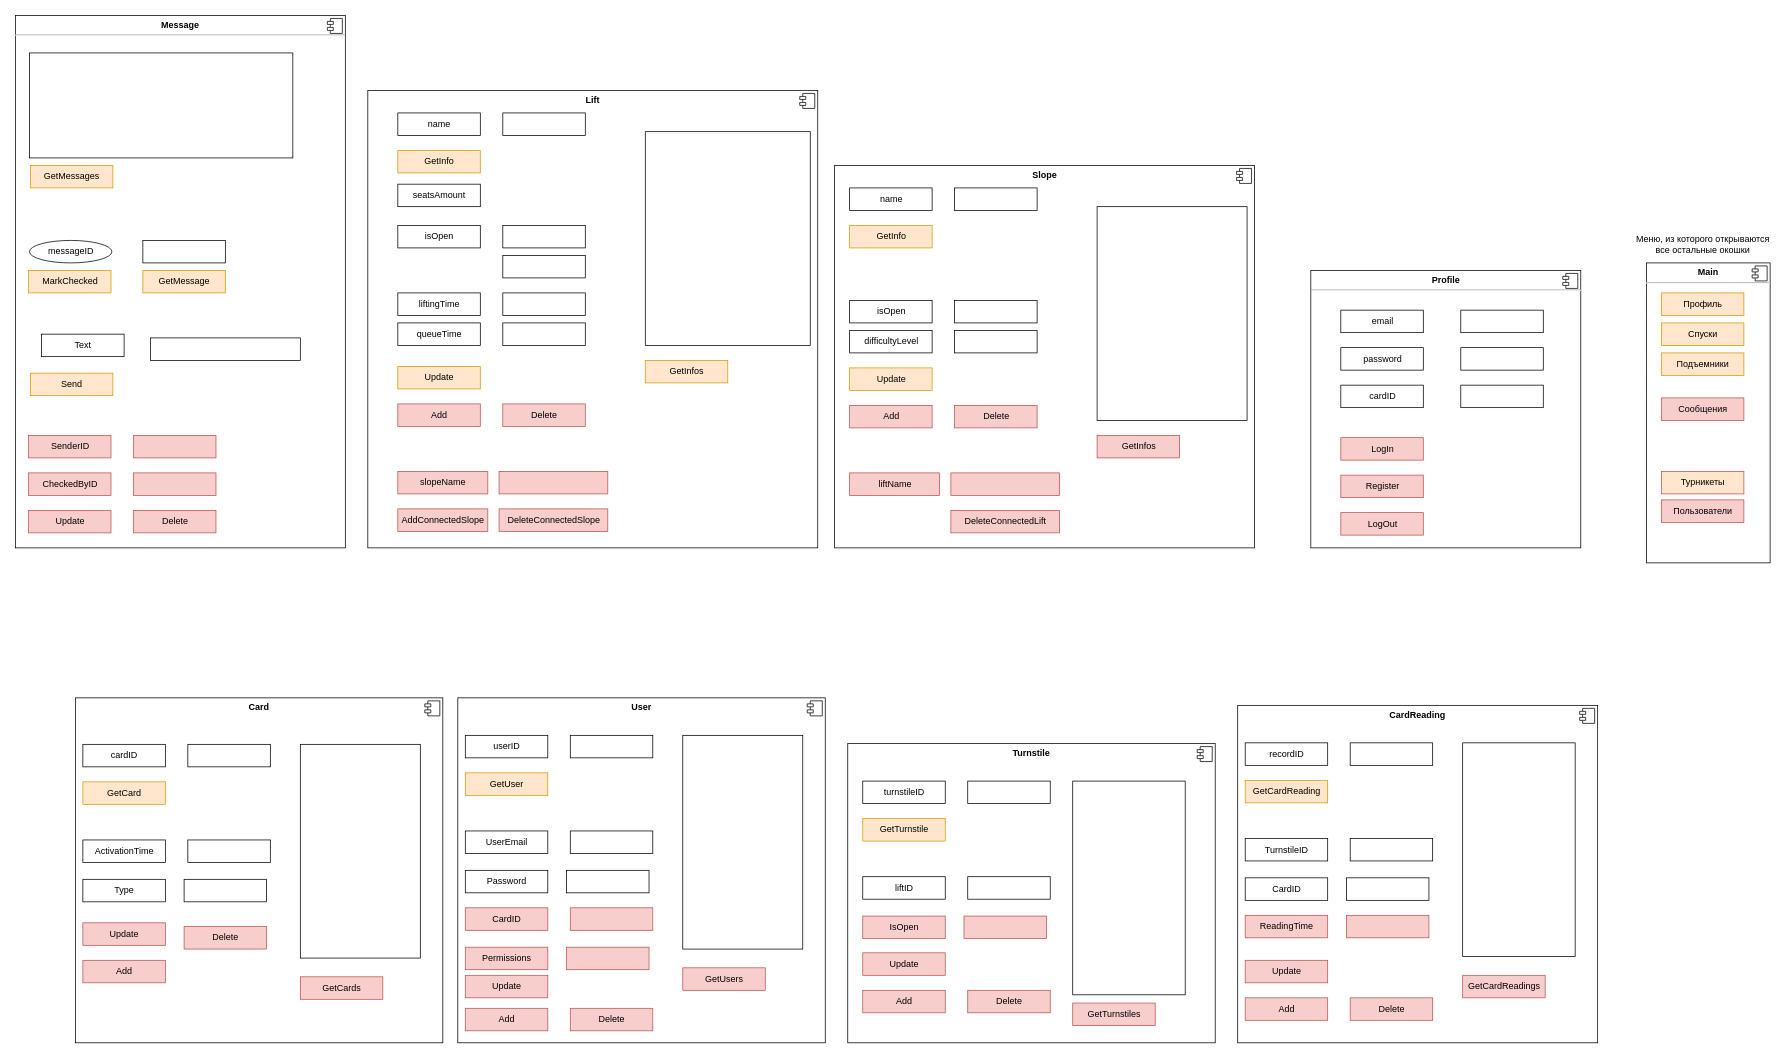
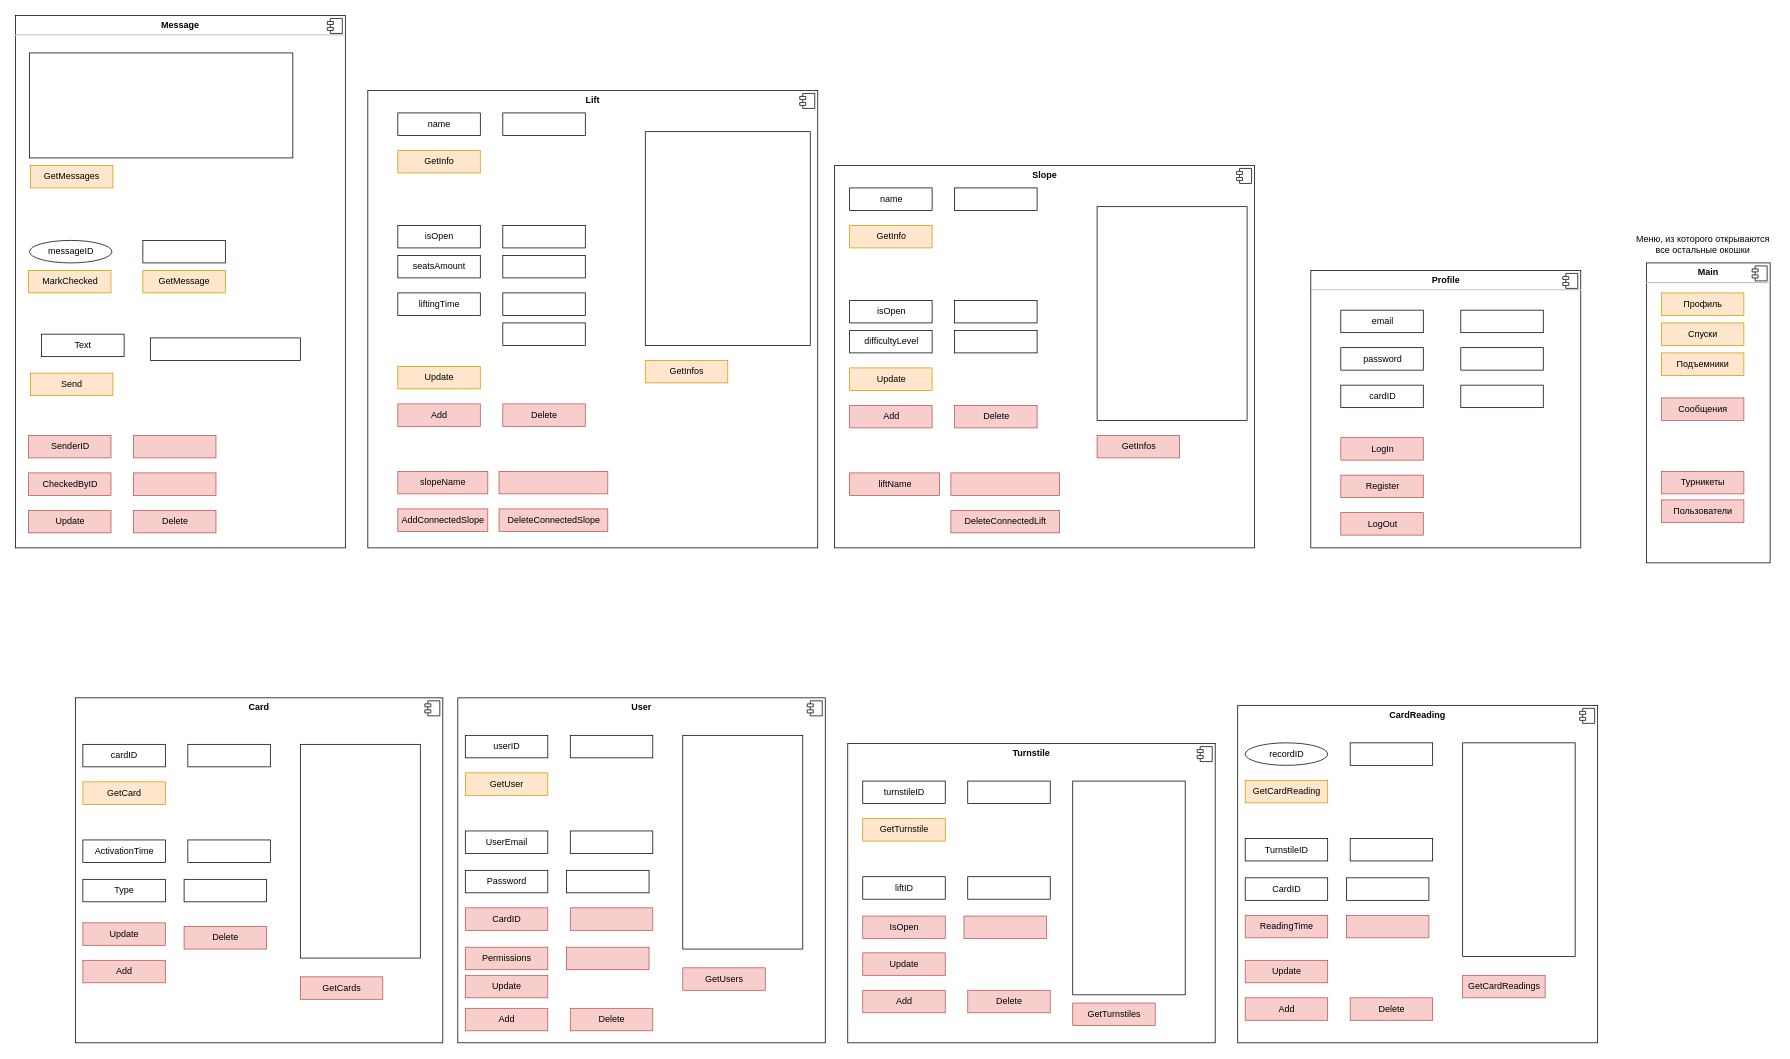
(439, 195) -> (439, 267)
(439, 334) -> none
(1703, 483) -> (1703, 483)
(1287, 754) -> (1287, 754)
